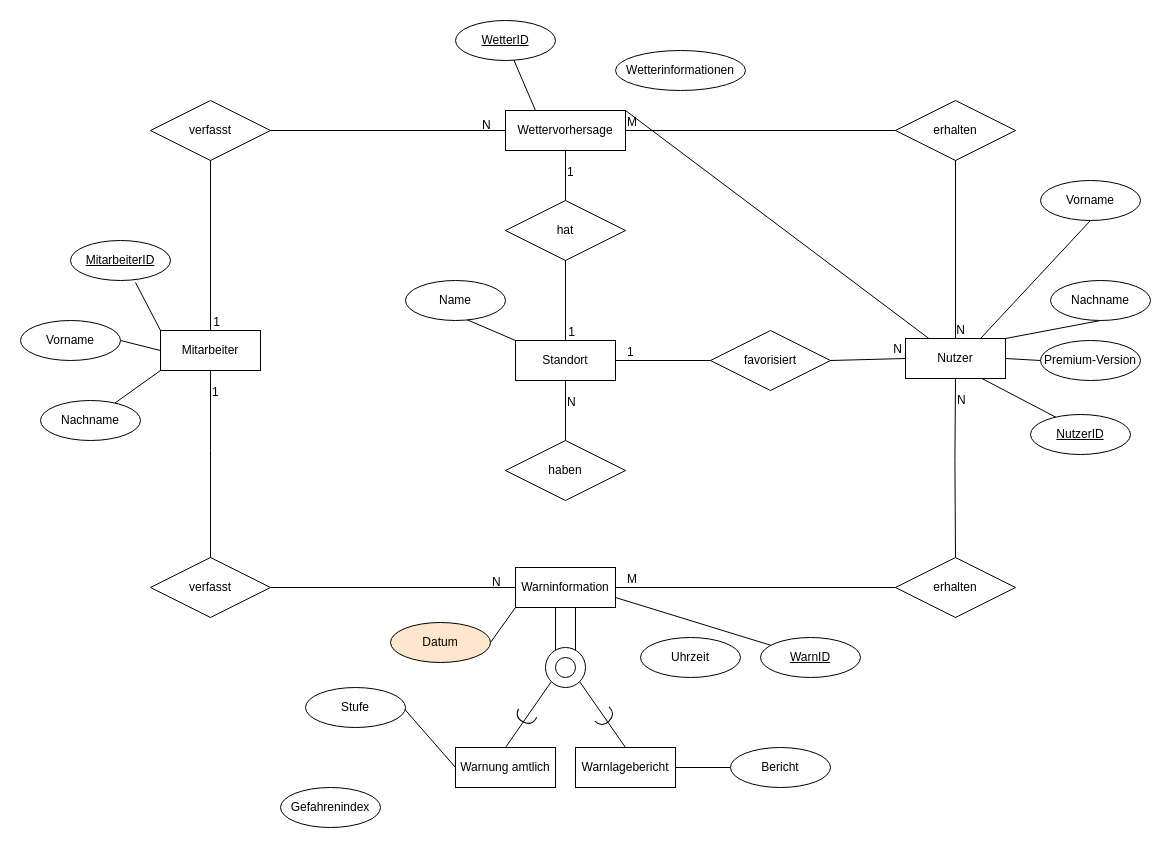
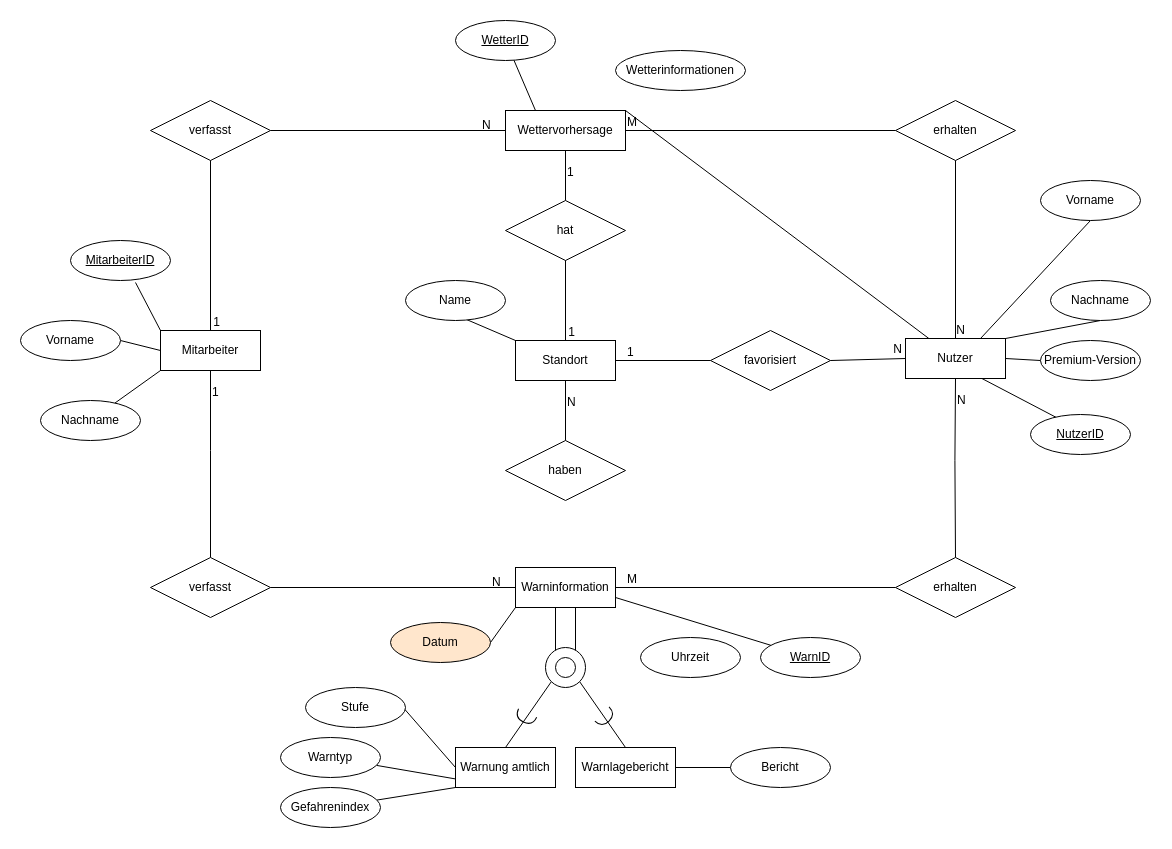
none -> (331, 758)
none -> (416, 772)
none -> (417, 794)
